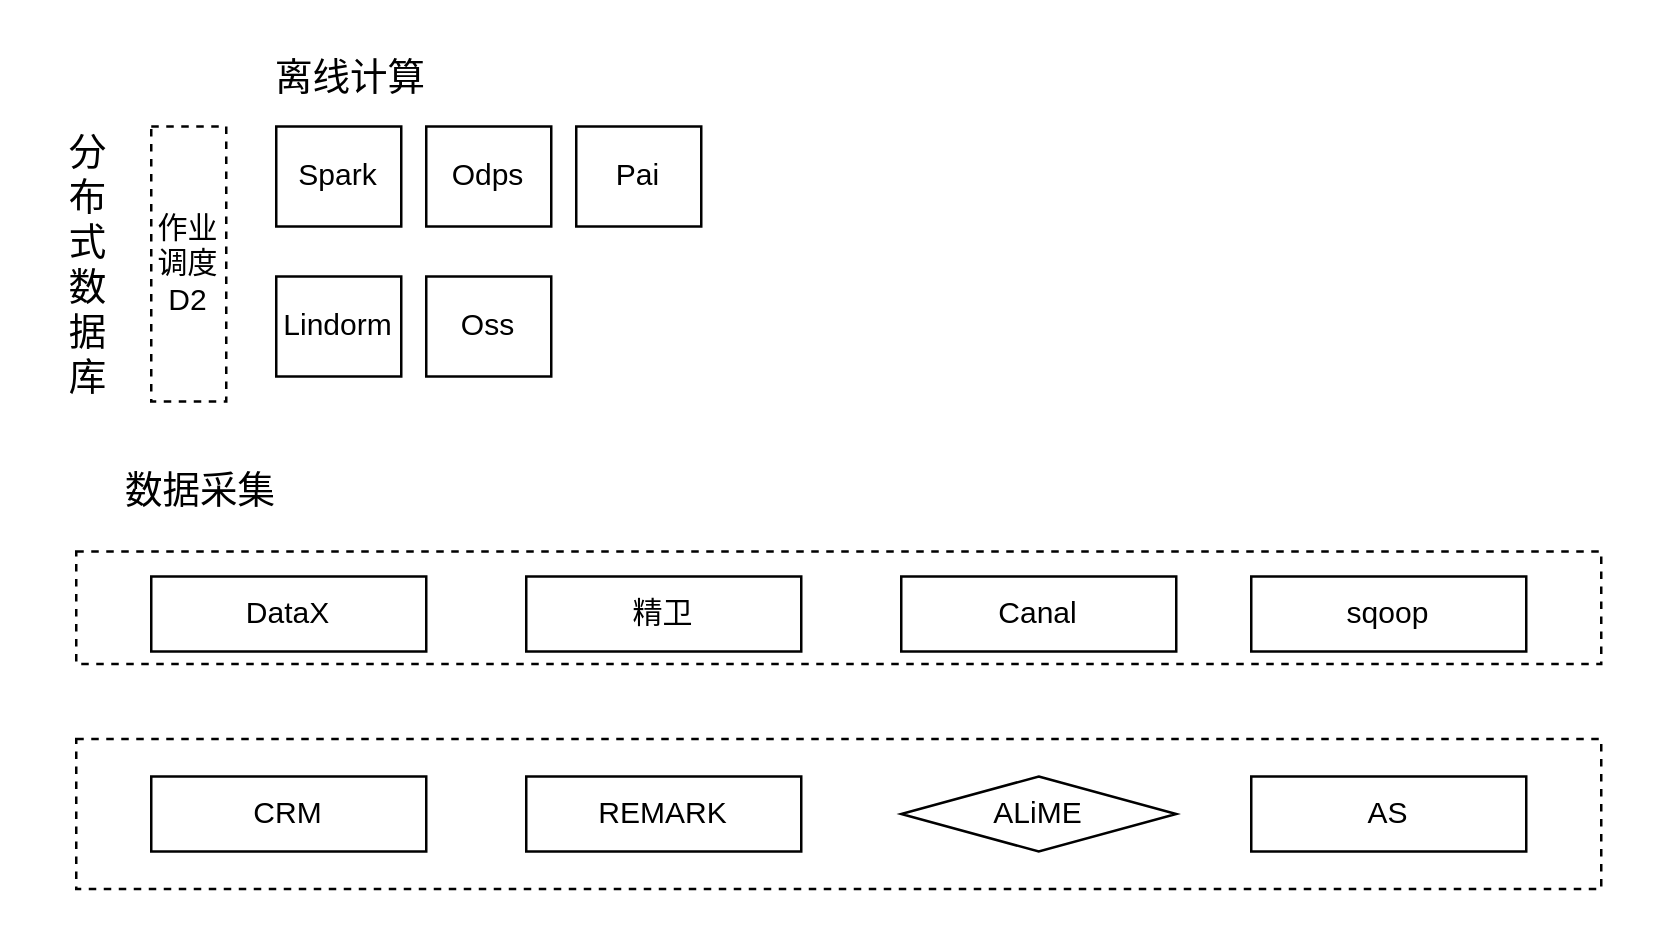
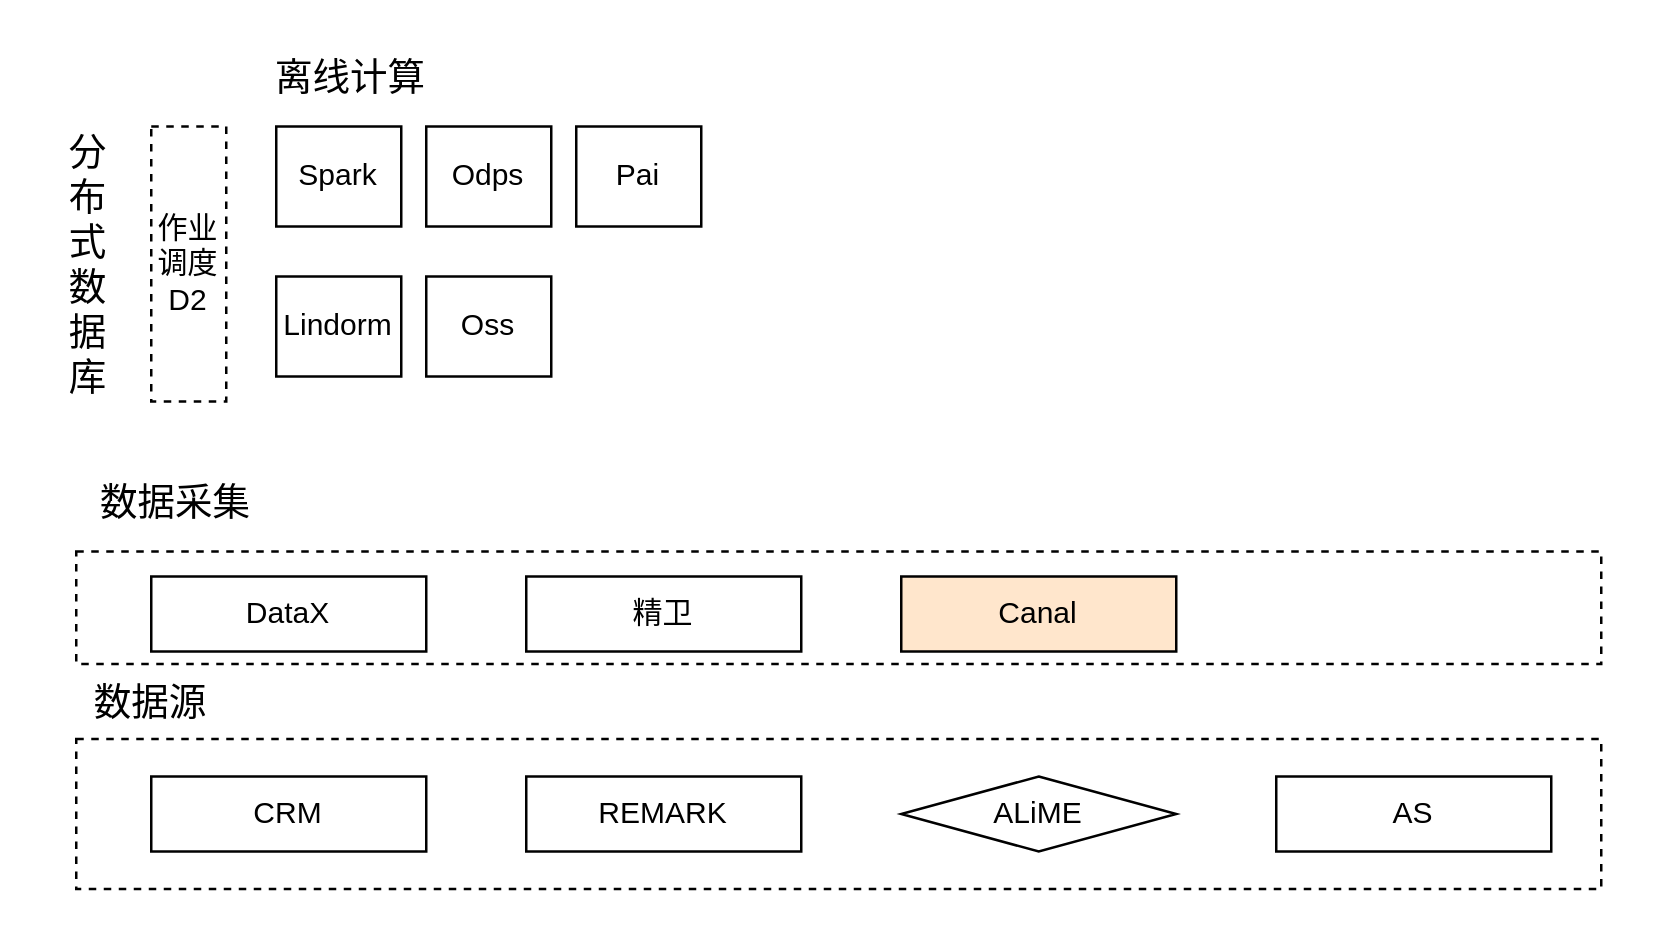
(201, 489) -> (176, 501)
(1039, 614) -> (1039, 614)
(1389, 614) -> none
none -> (151, 701)
(1389, 814) -> (1414, 814)
